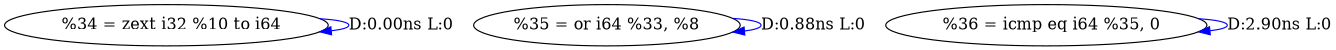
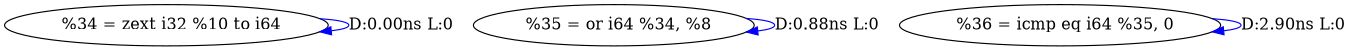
(607, 25) -> (614, 25)
